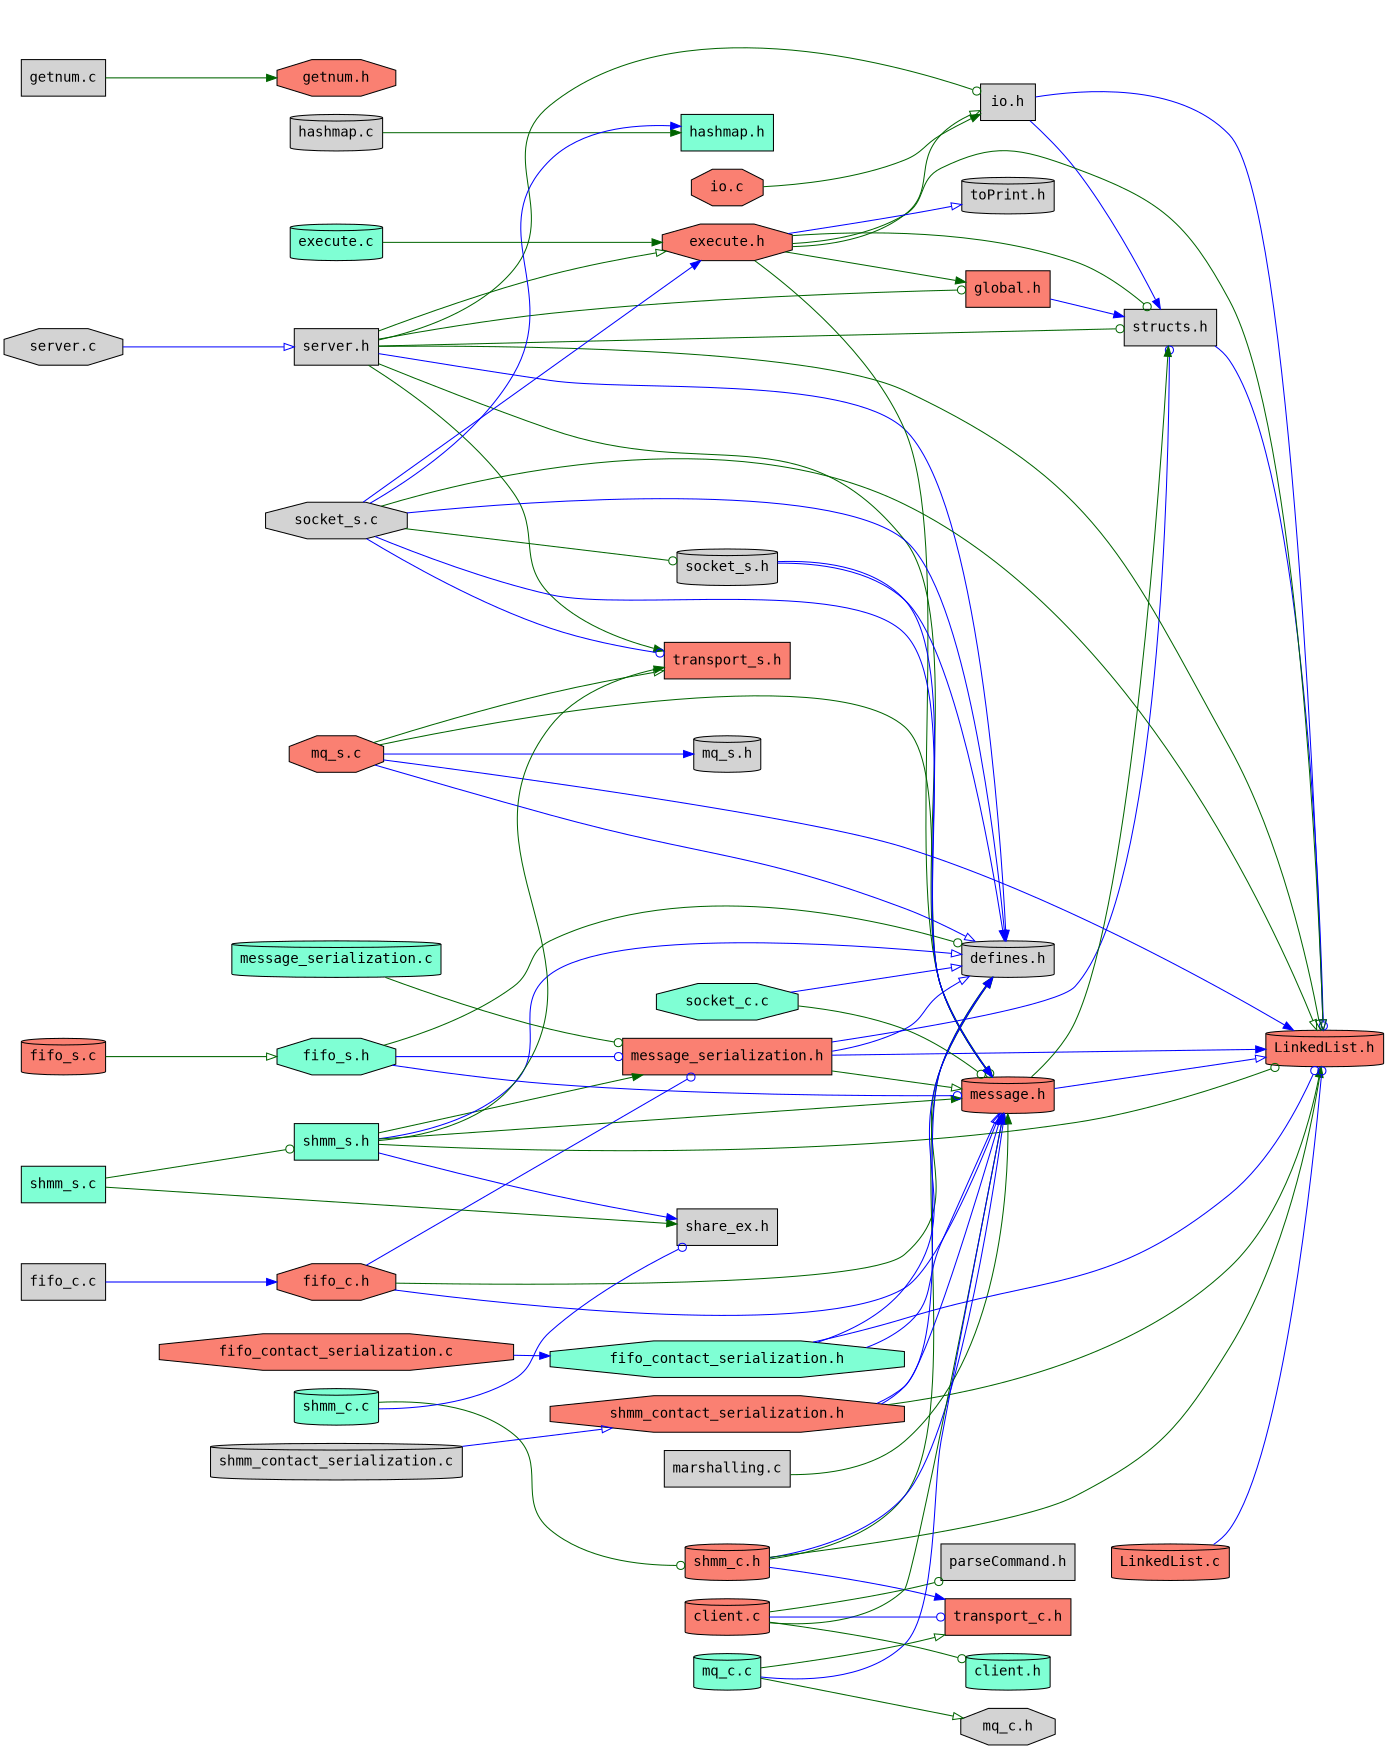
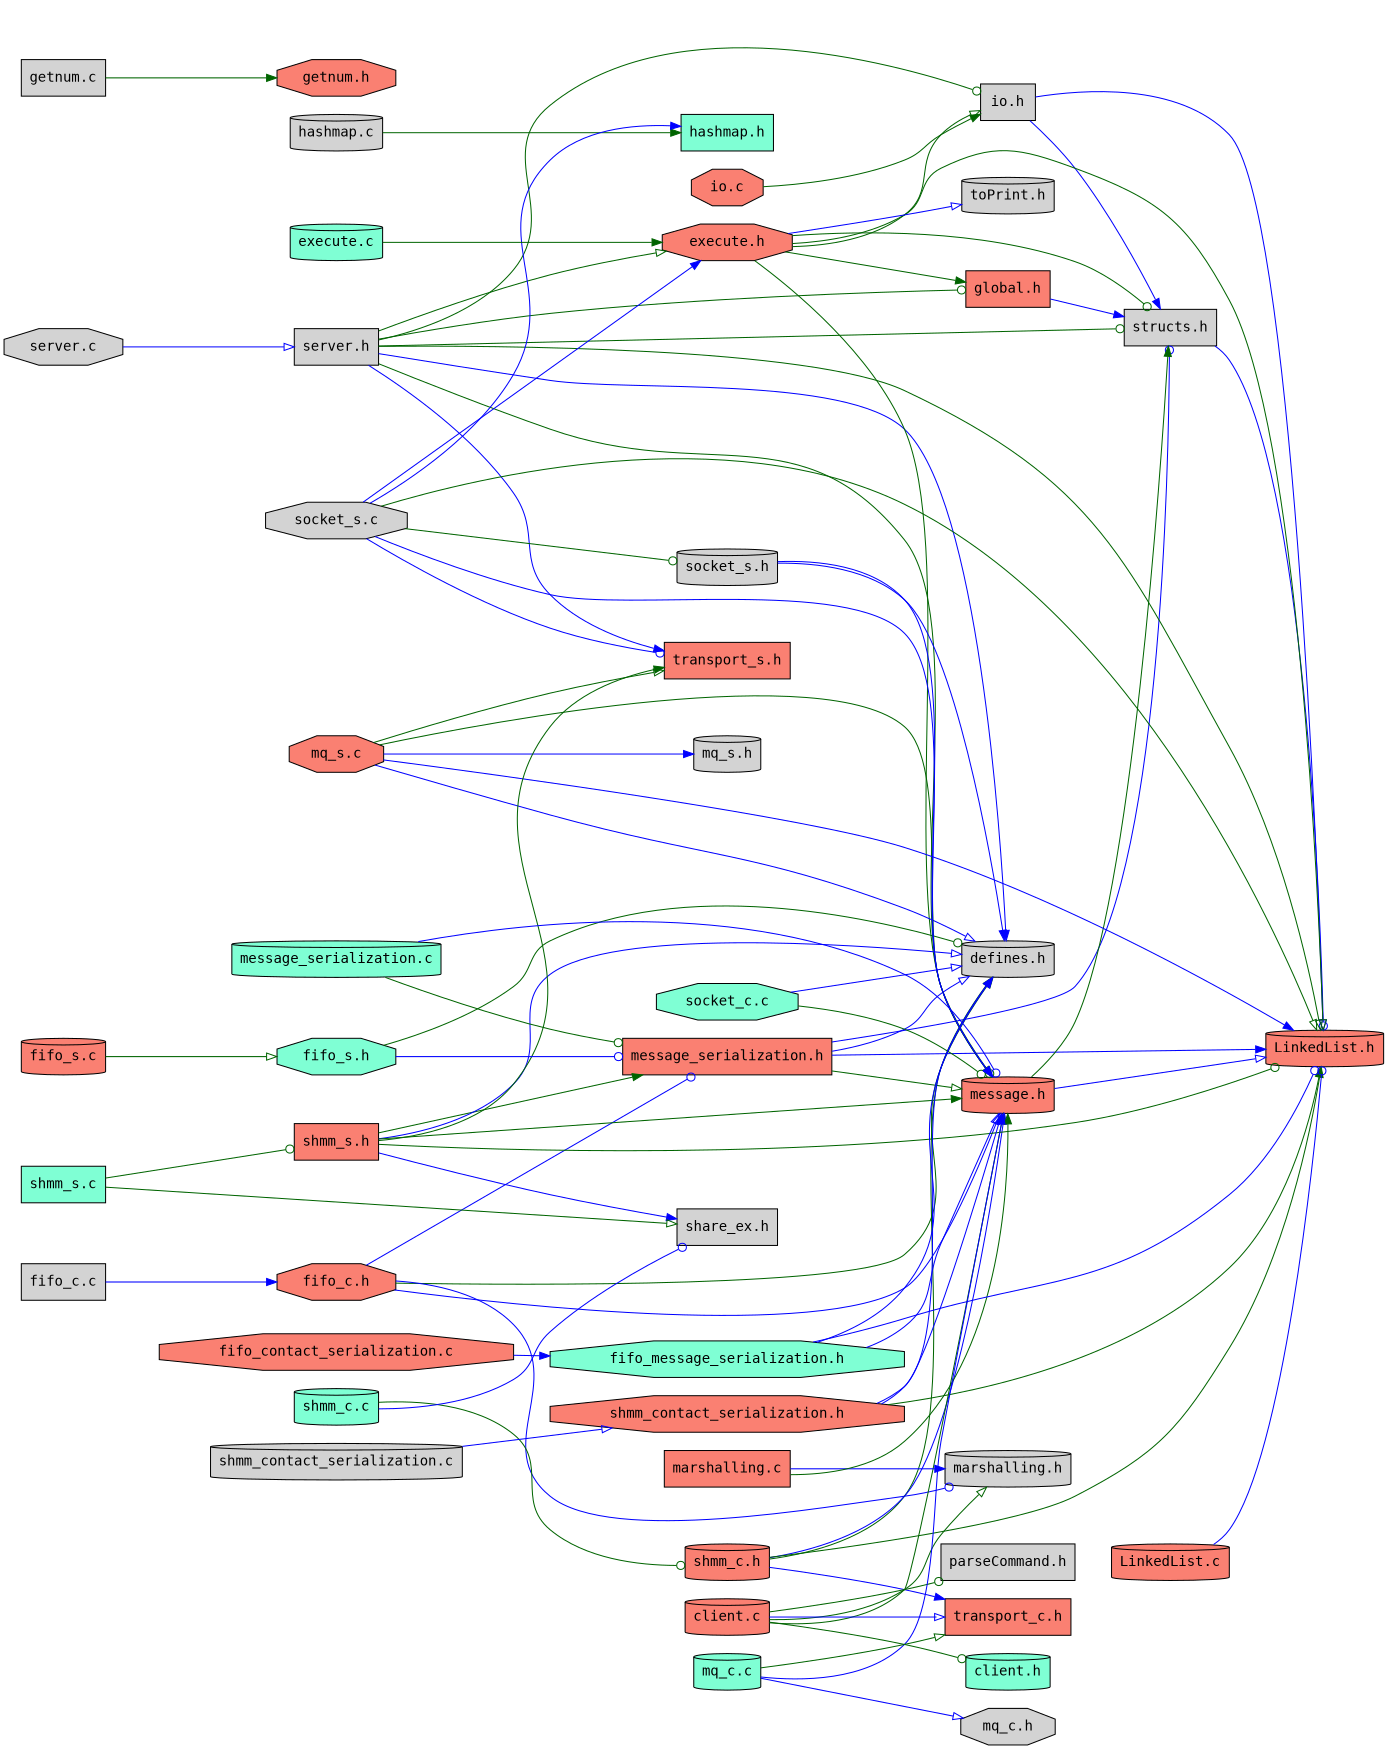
(525, 518) -> (522, 508)
(861, 519) -> none
(686, 1091) -> (730, 928)
(336, 1142) -> (336, 1142)
(386, 1205) -> (386, 1205)
(727, 1359) -> (727, 1359)
(727, 1469) -> (727, 1469)
none -> (1008, 1469)
(874, 1617) -> (874, 1617)
(857, 1697) -> (857, 1697)
